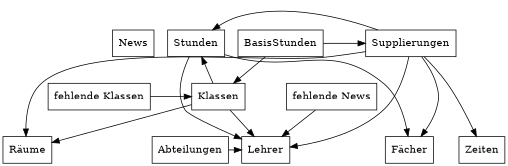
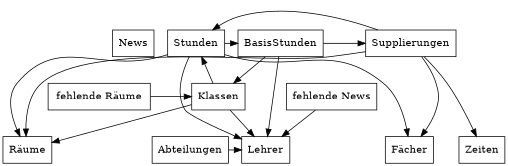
none -> (228, 43)
none -> (64, 57)
(99, 97) -> (99, 97)
(370, 120) -> (274, 93)
